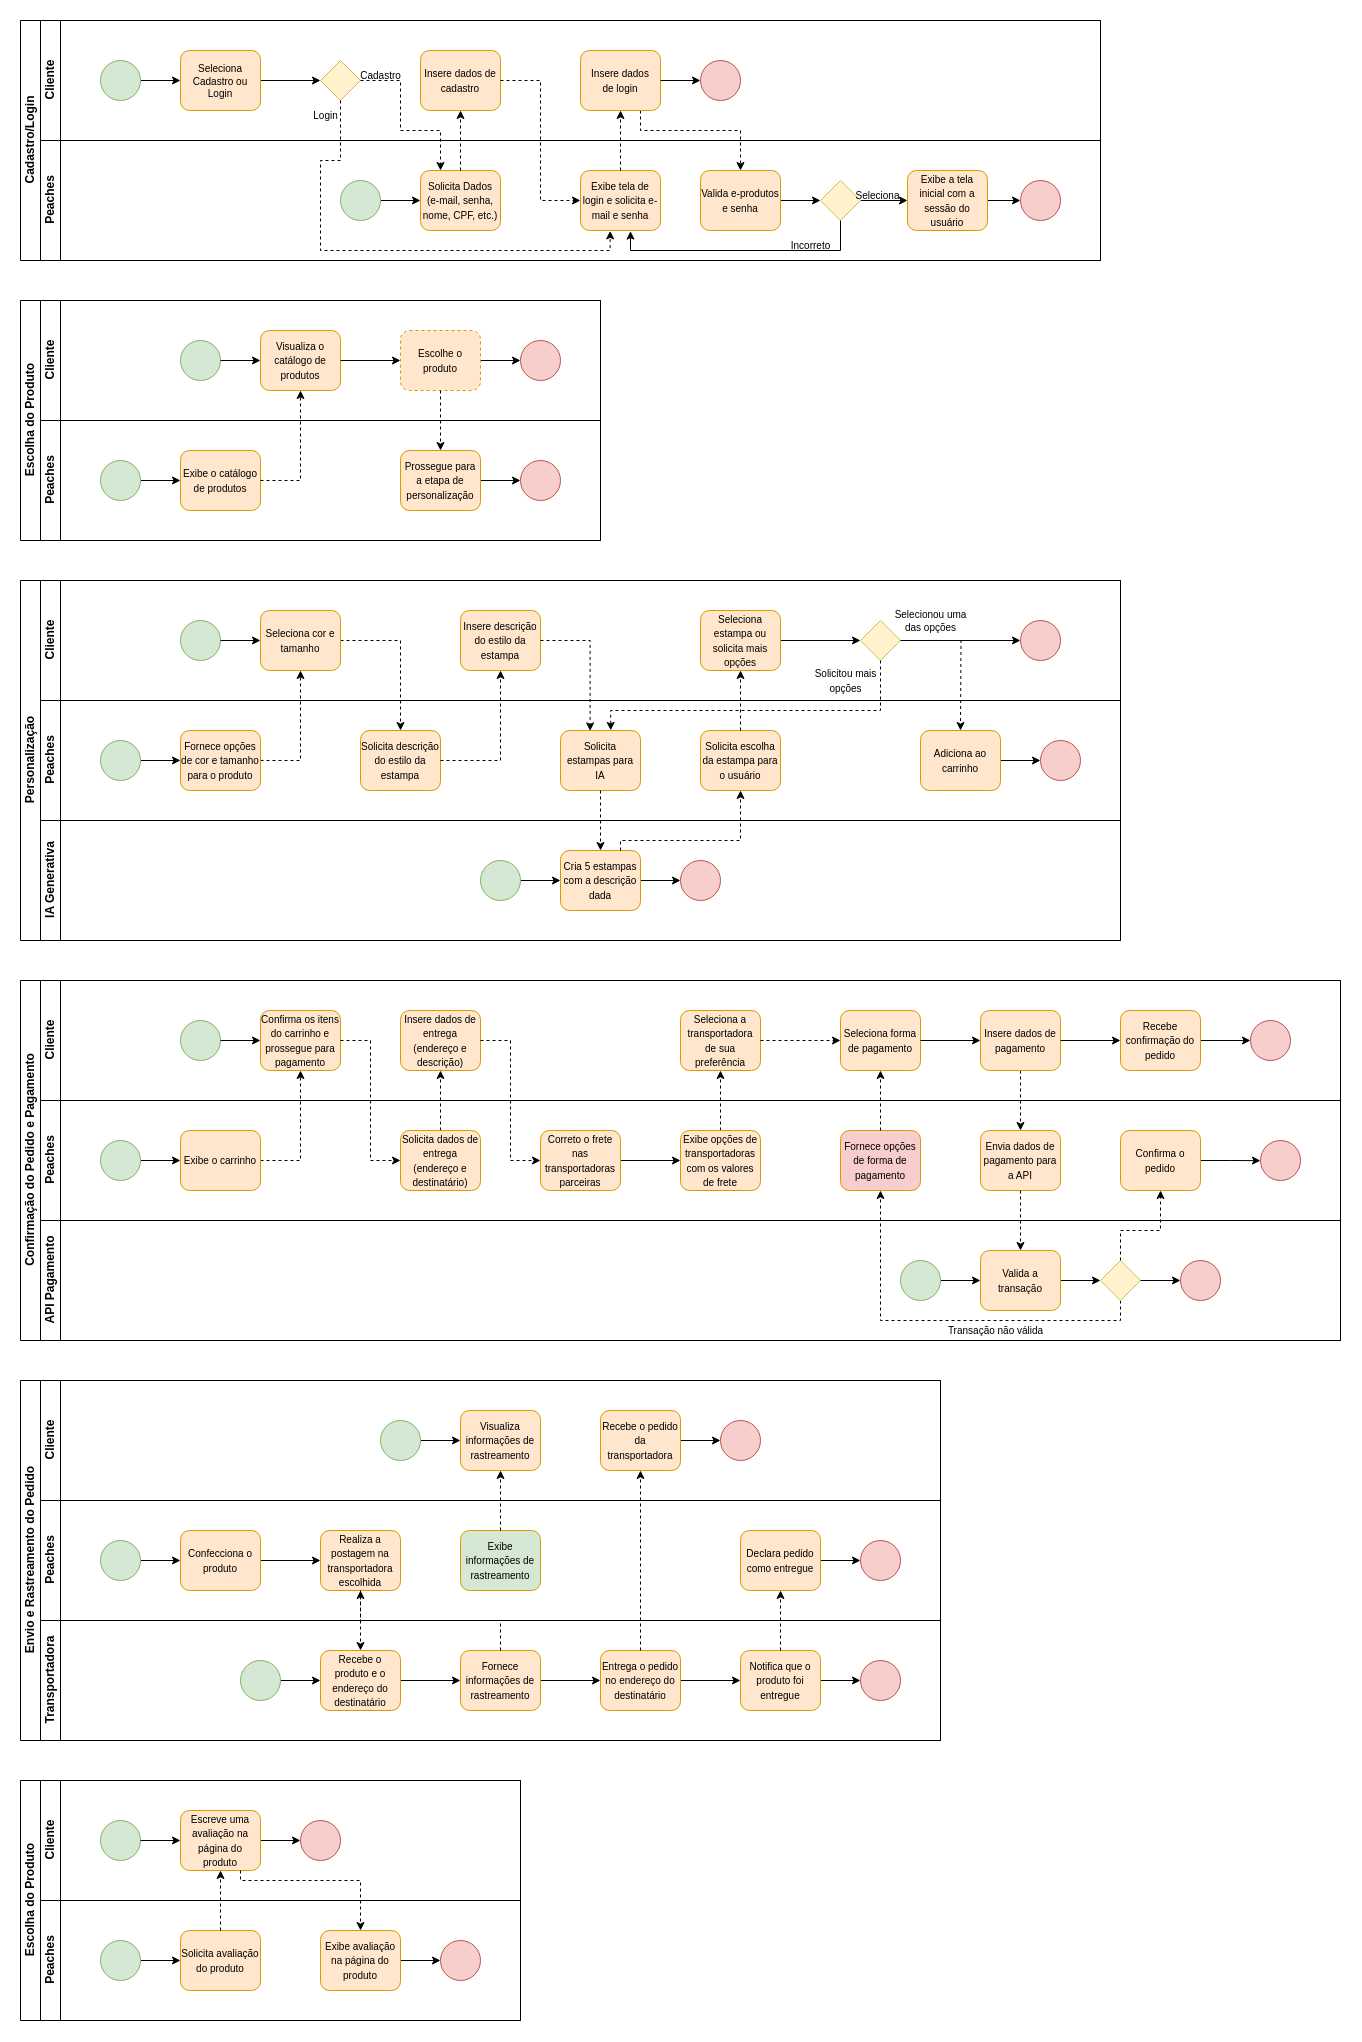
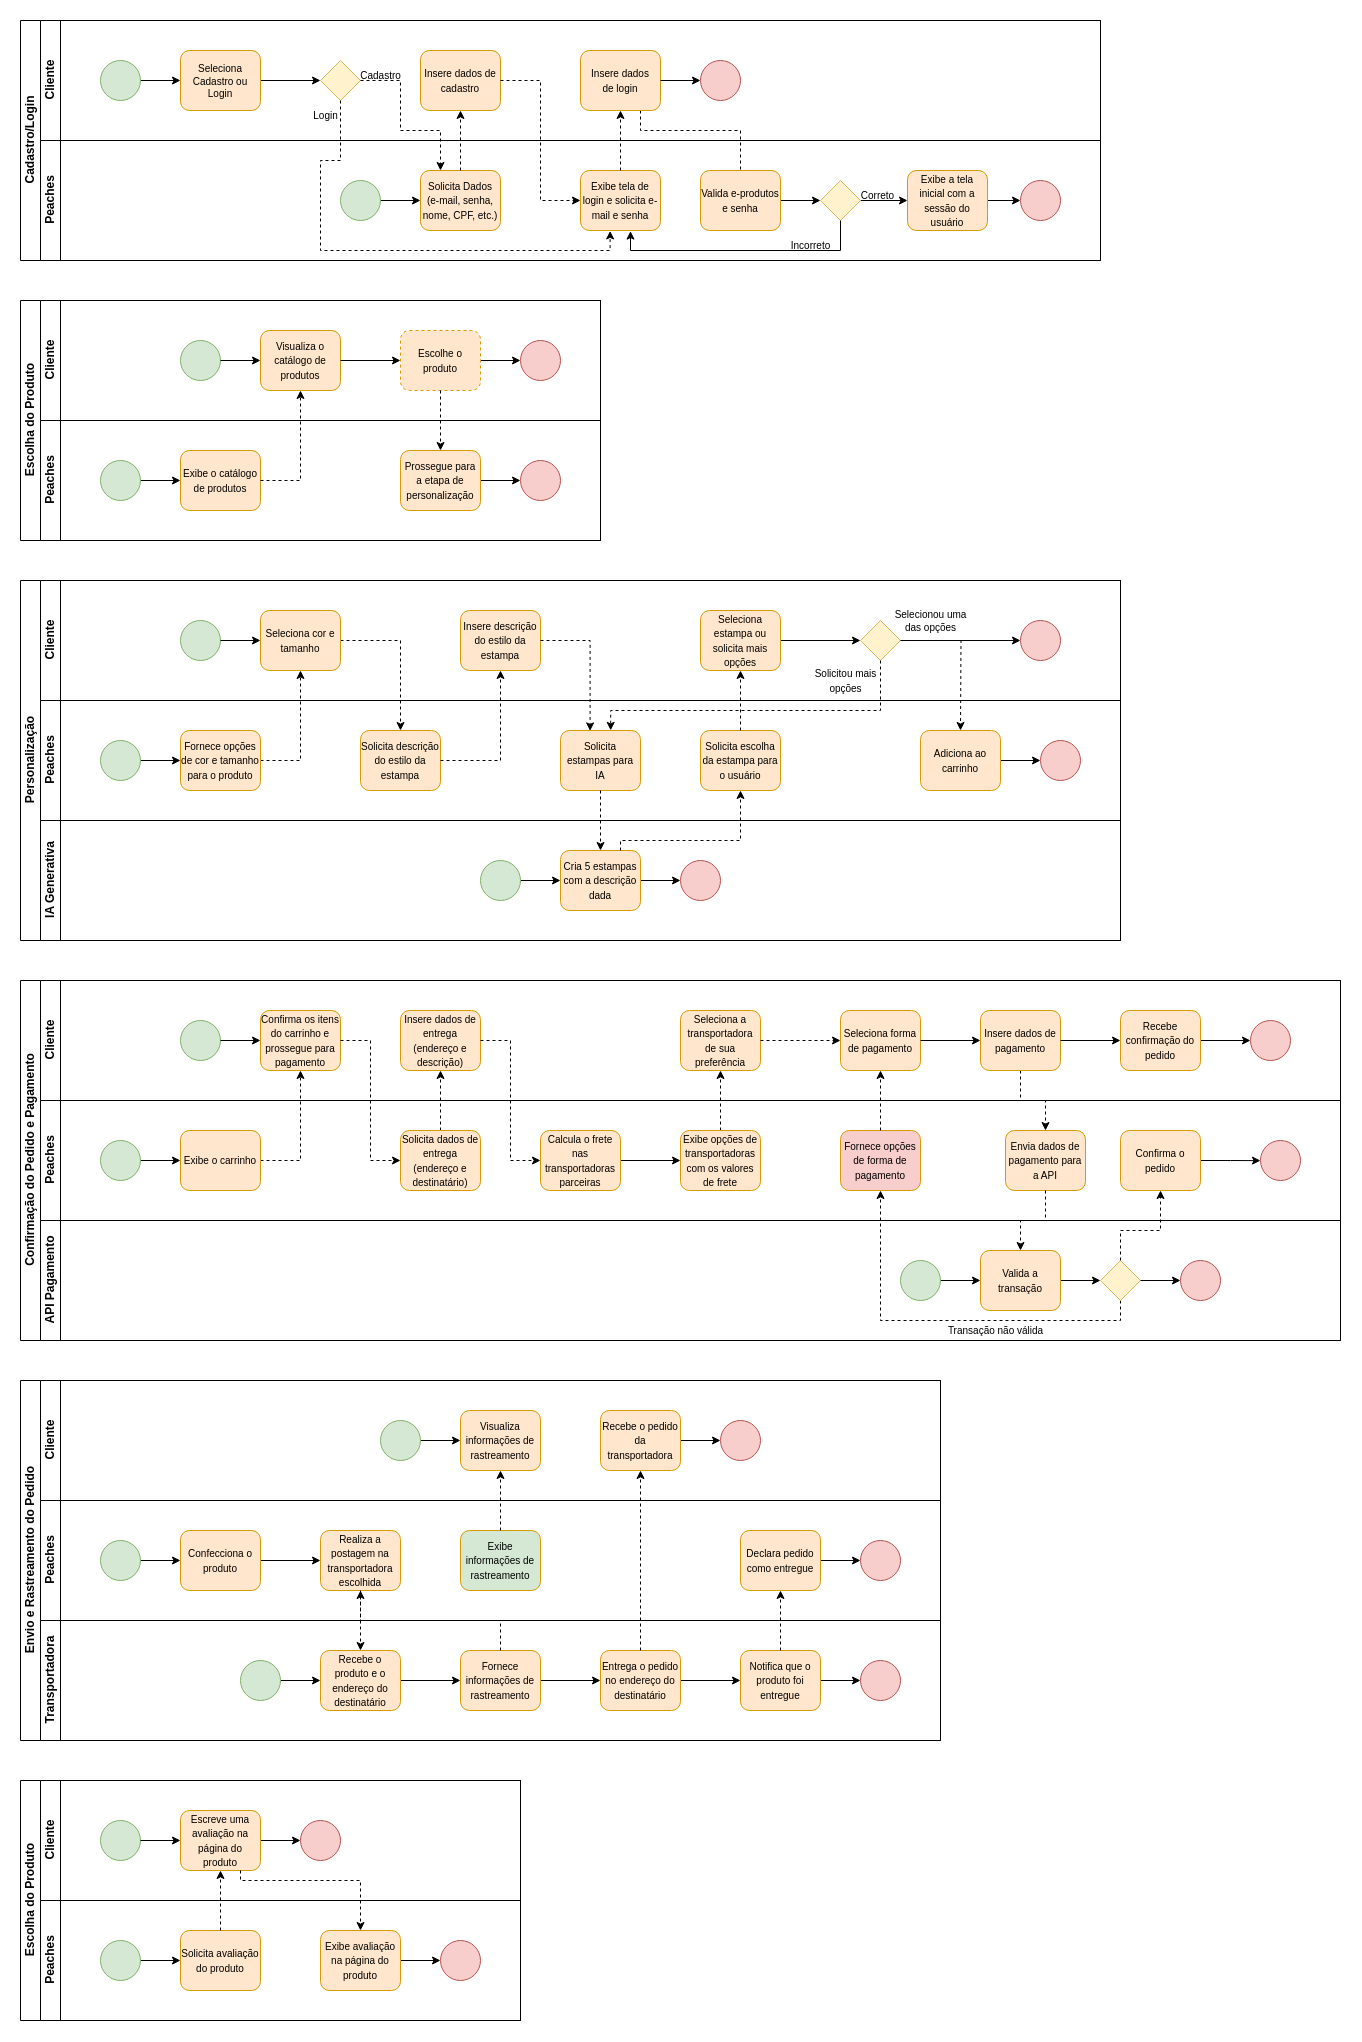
(741, 162) -> (741, 165)
(878, 196) -> (878, 196)
(581, 1161) -> (581, 1161)
(1021, 1161) -> (1046, 1161)
